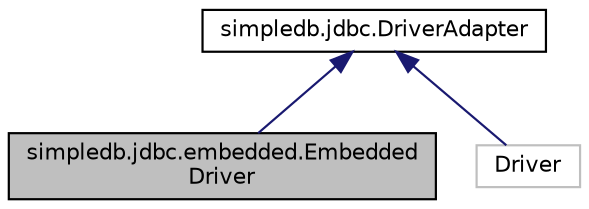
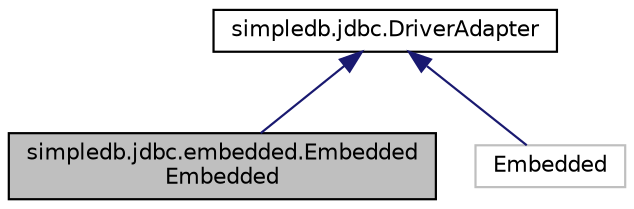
(222, 166) -> (222, 166)
(528, 166) -> (550, 166)
